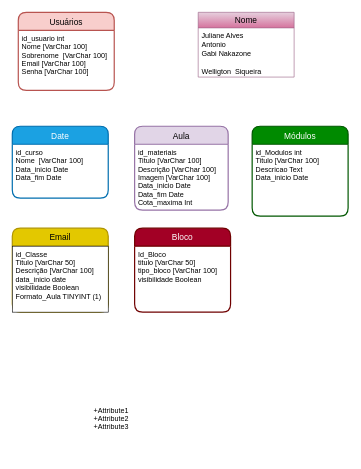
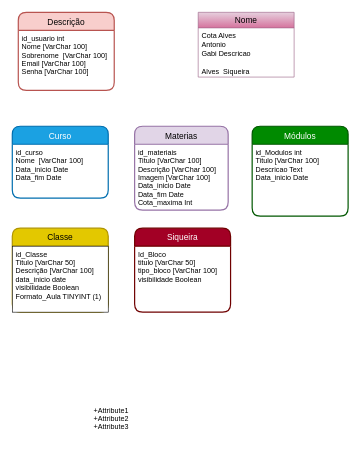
(66, 22) -> (66, 22)
(224, 36) -> (220, 36)
(226, 54) -> (227, 54)
(234, 72) -> (228, 72)
(60, 136) -> (60, 136)
(181, 136) -> (181, 136)
(60, 238) -> (60, 238)
(182, 238) -> (182, 238)
